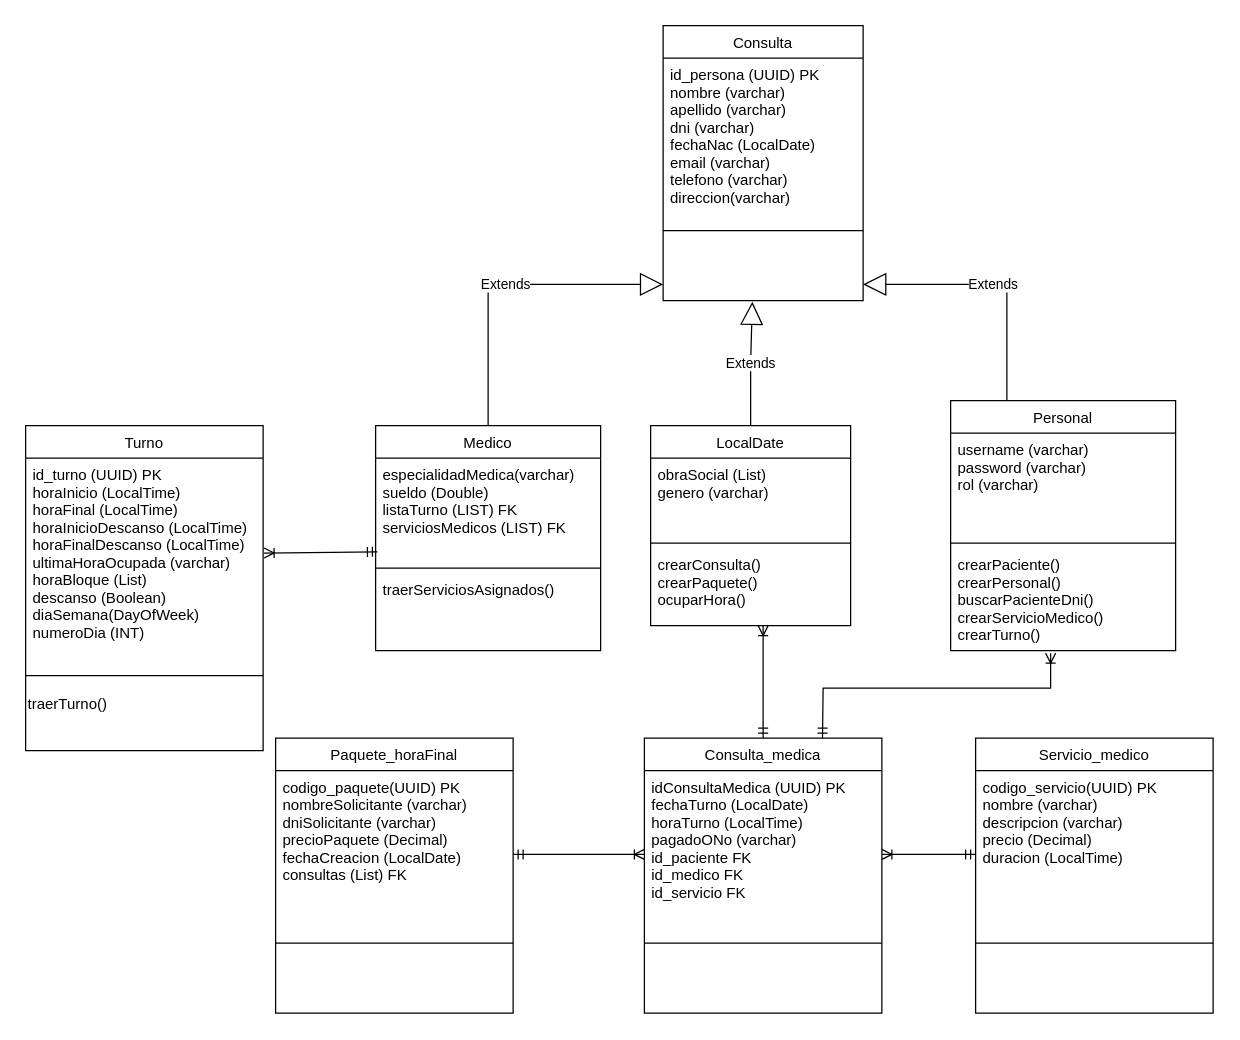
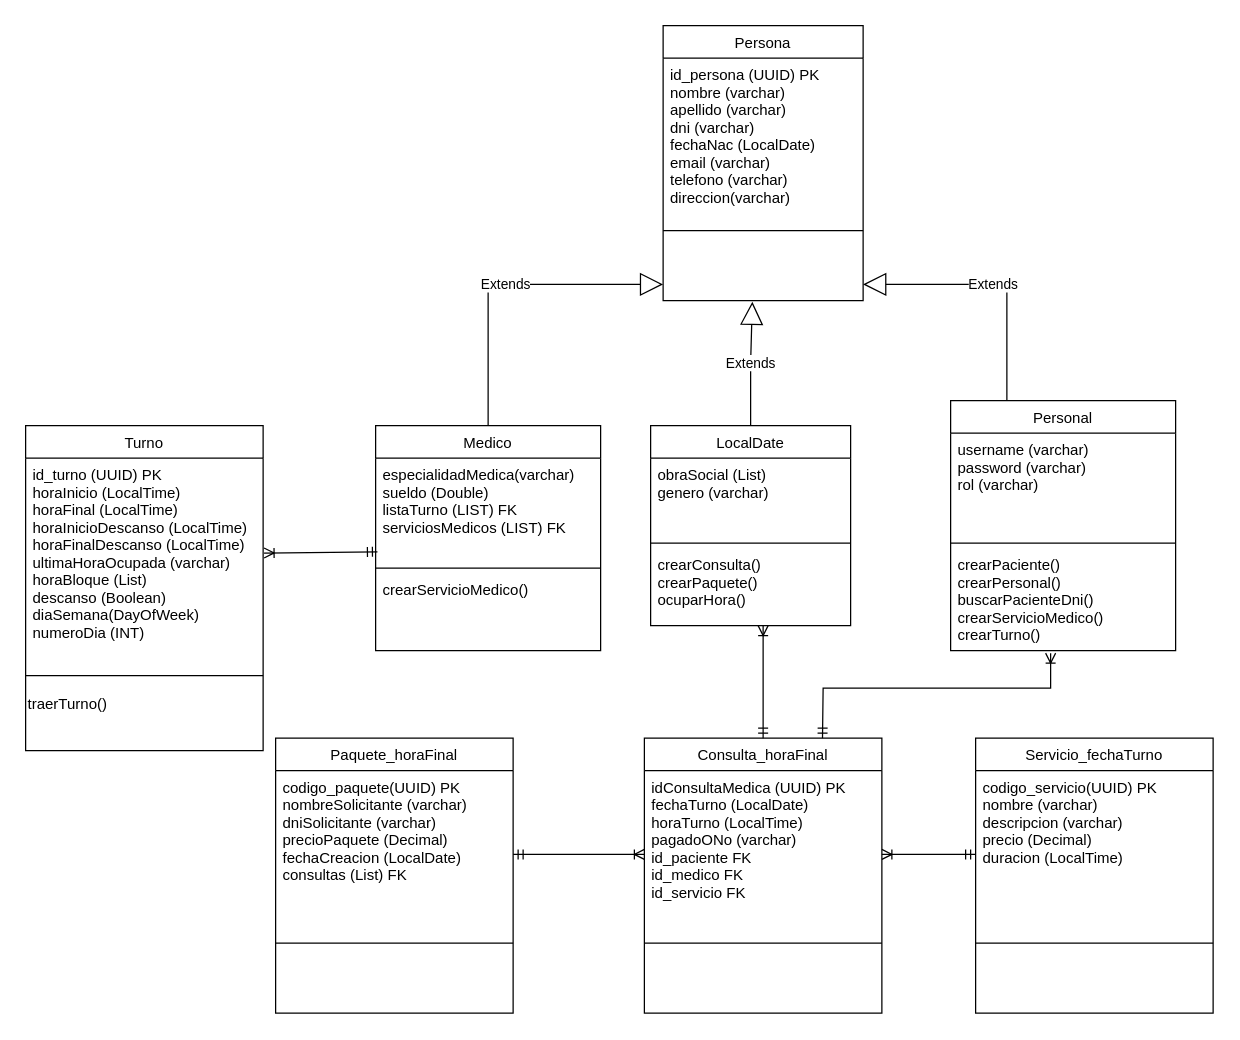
(763, 43) -> (763, 43)
(482, 590) -> (465, 590)
(763, 755) -> (763, 755)
(1094, 755) -> (1094, 755)
